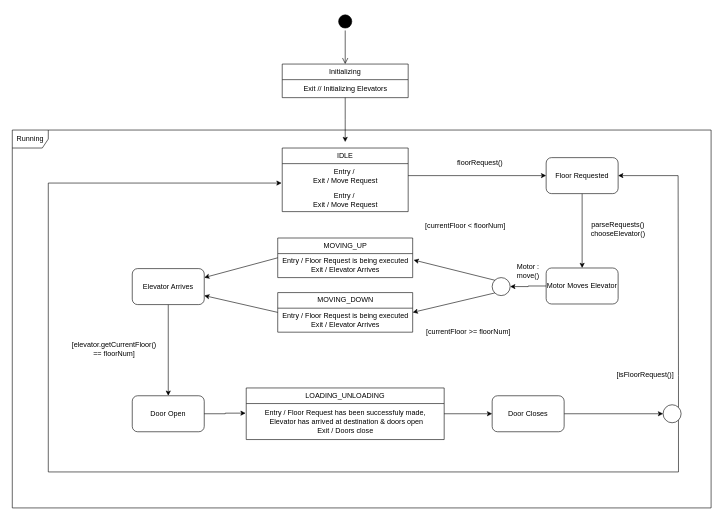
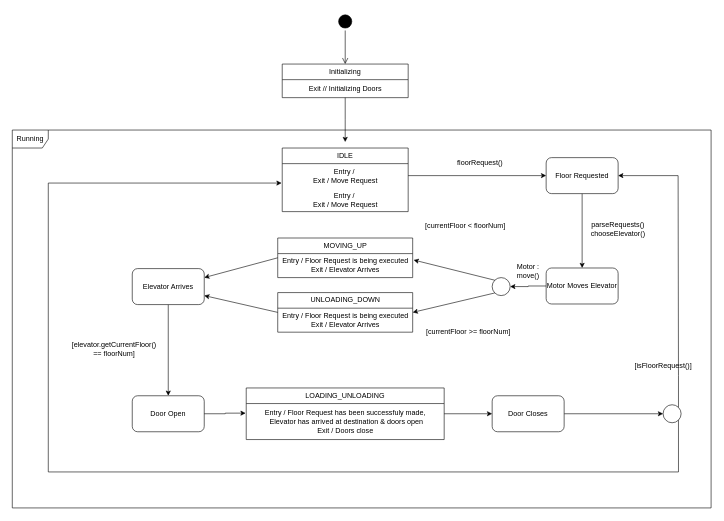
(346, 89) -> (346, 89)
(346, 300) -> (346, 300)
(645, 375) -> (663, 366)
